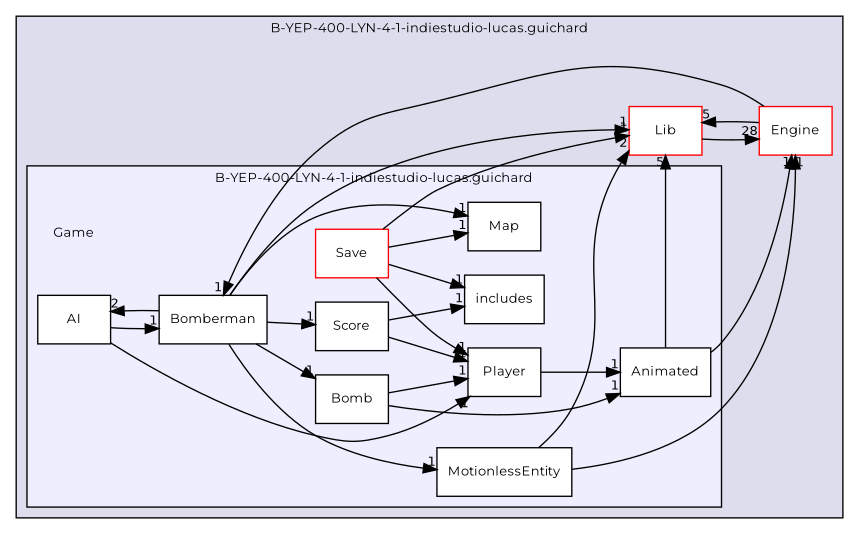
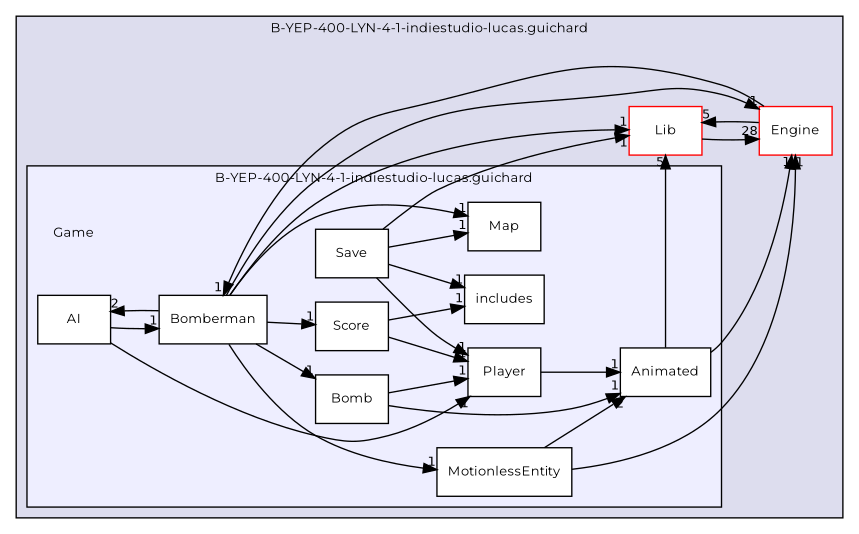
none -> (451, 113)
(352, 254) -> (352, 254)
(595, 311) -> (579, 426)
